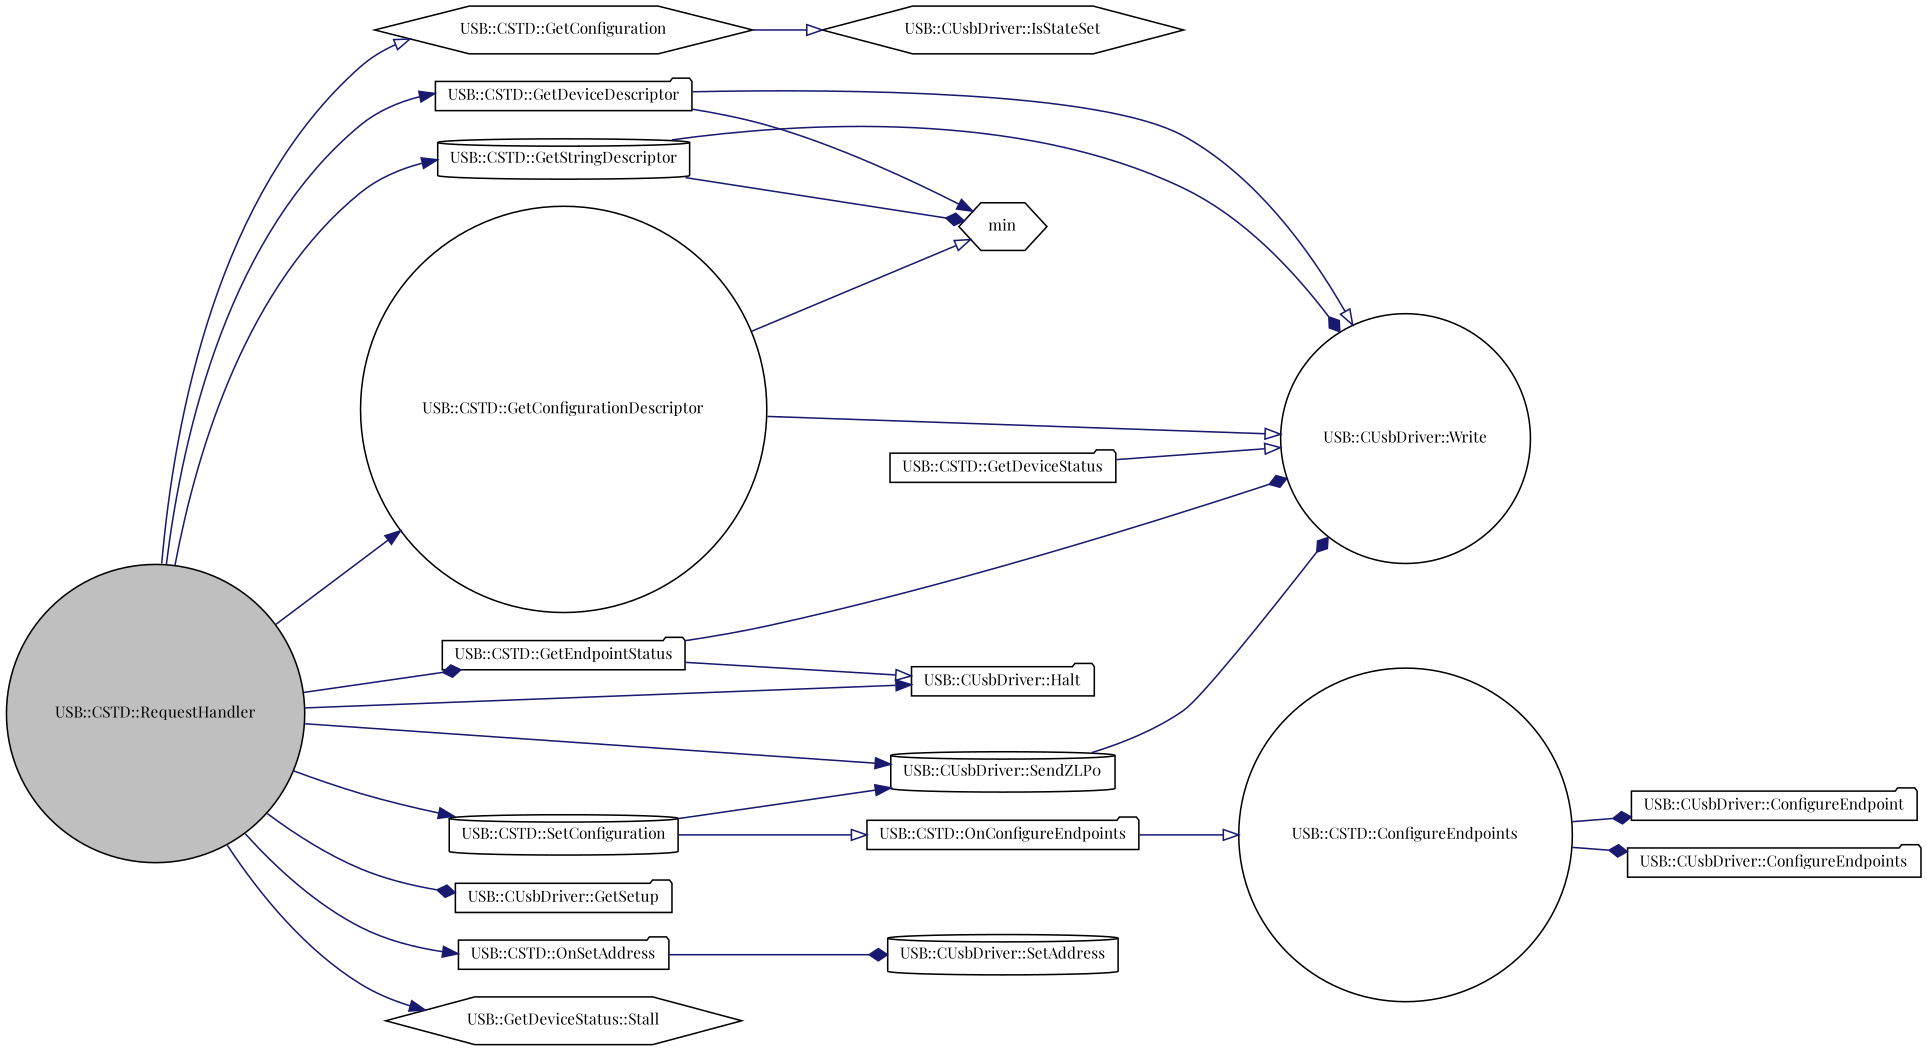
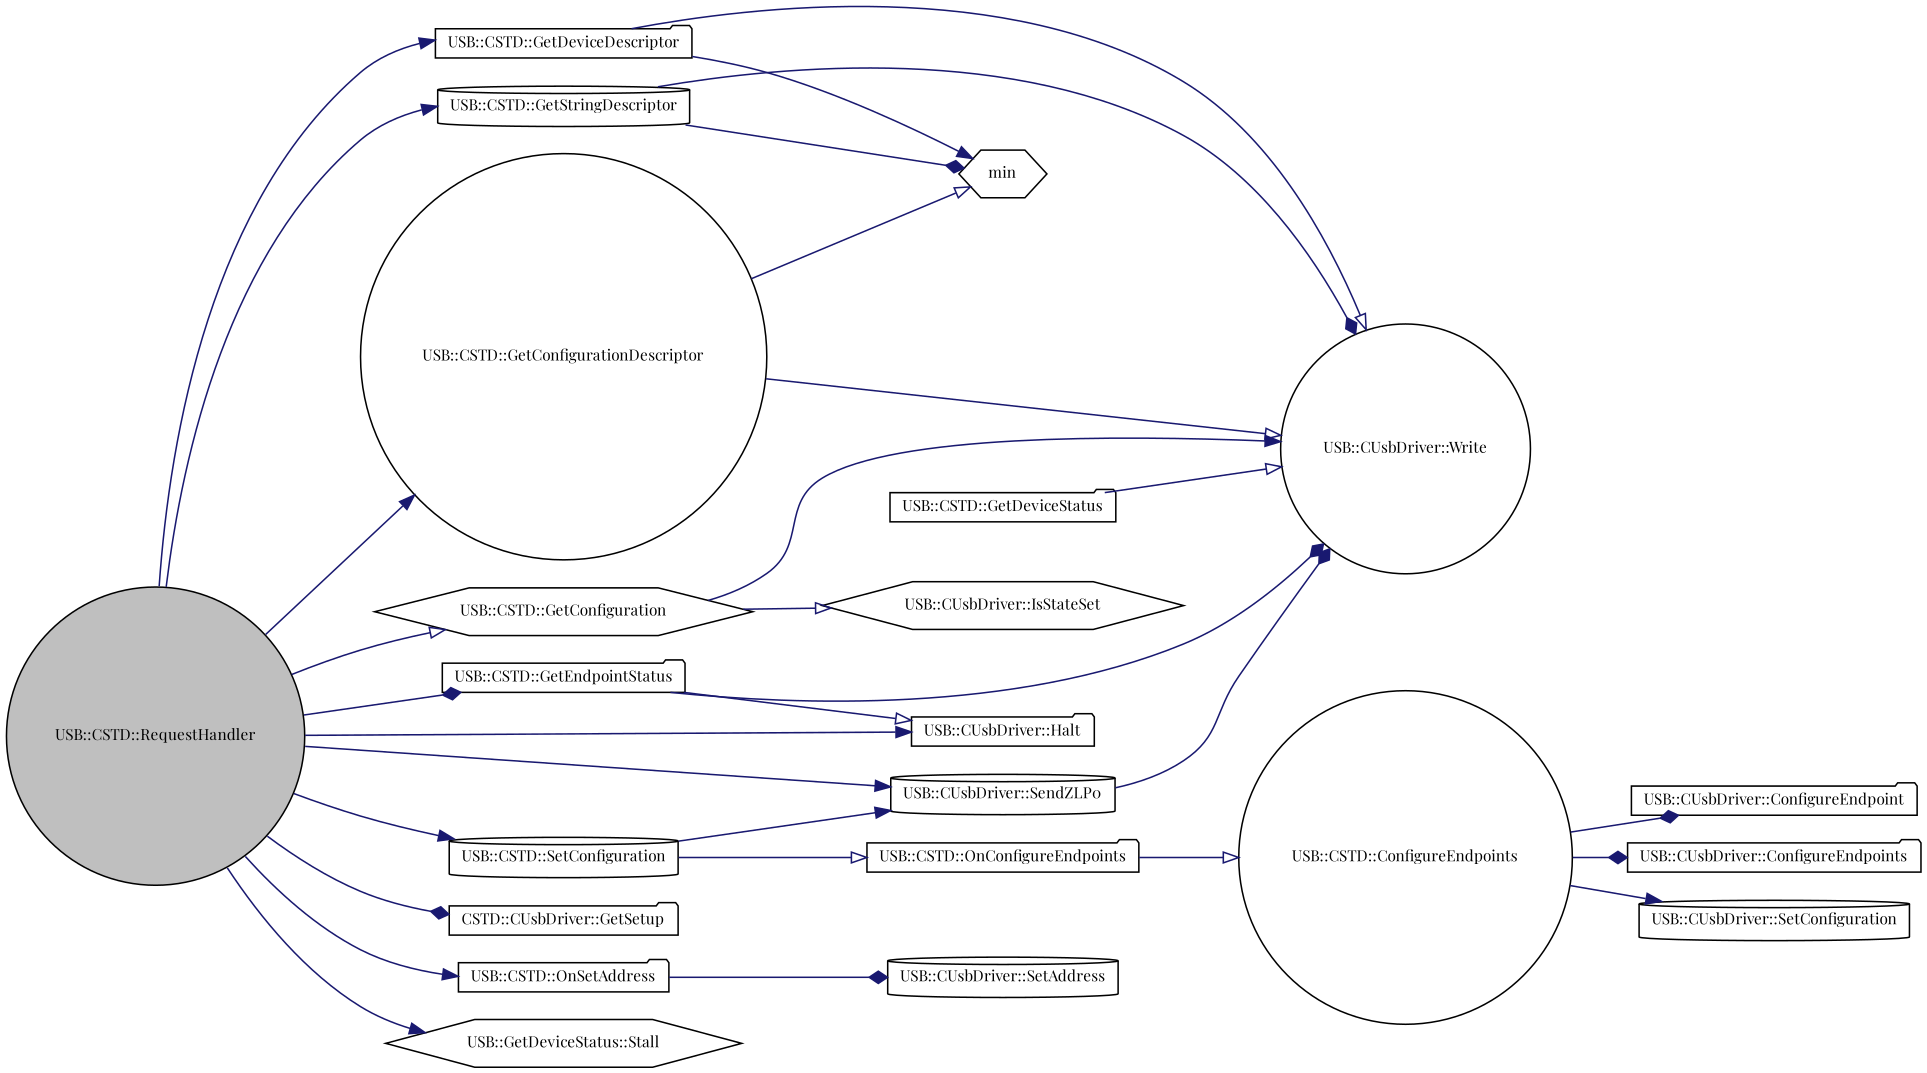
none -> (952, 446)
(564, 898) -> (564, 920)
none -> (1774, 920)
